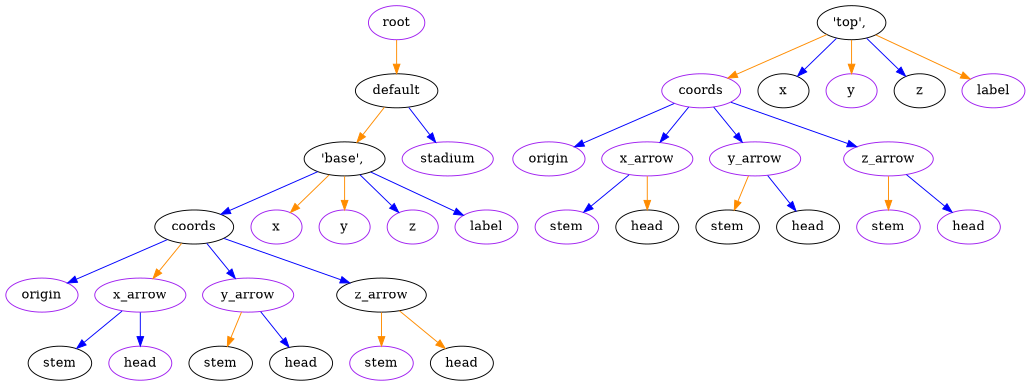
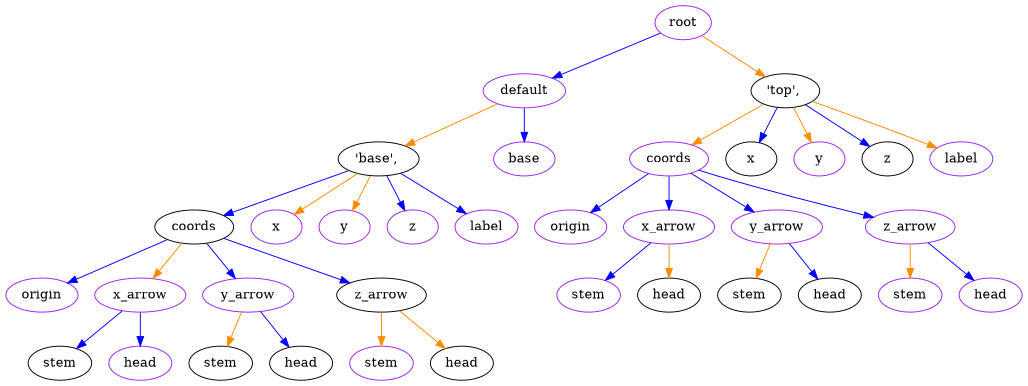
(397, 52) -> (611, 54)
none -> (729, 54)
(397, 91) -> (524, 91)
(448, 159) -> (524, 159)
